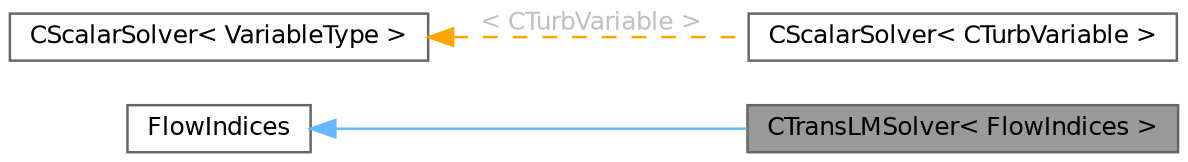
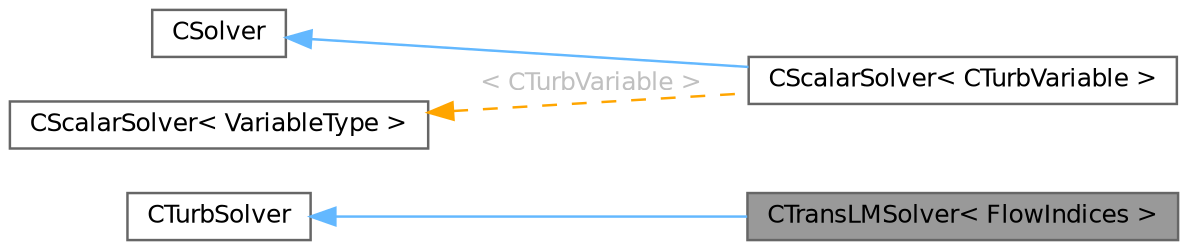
none -> (219, 33)
(219, 129) -> (219, 217)
